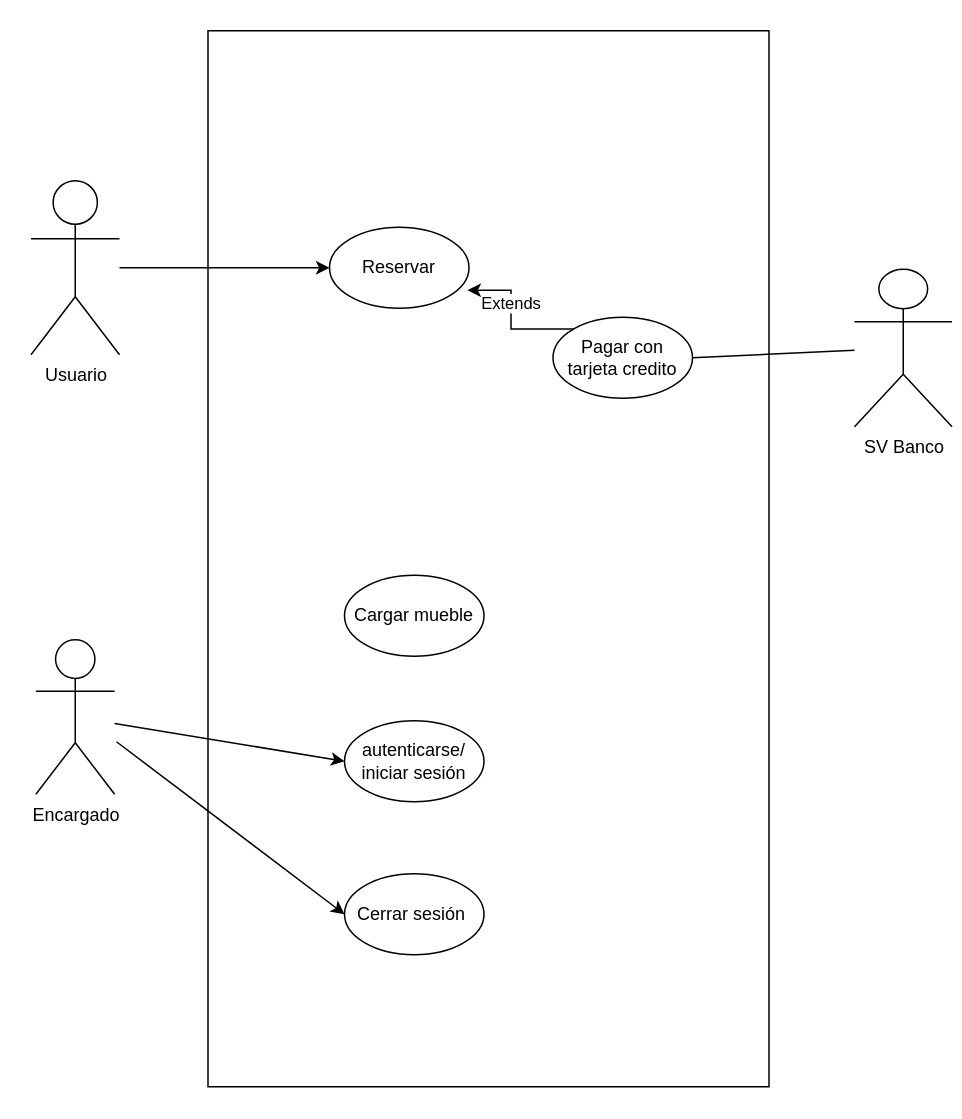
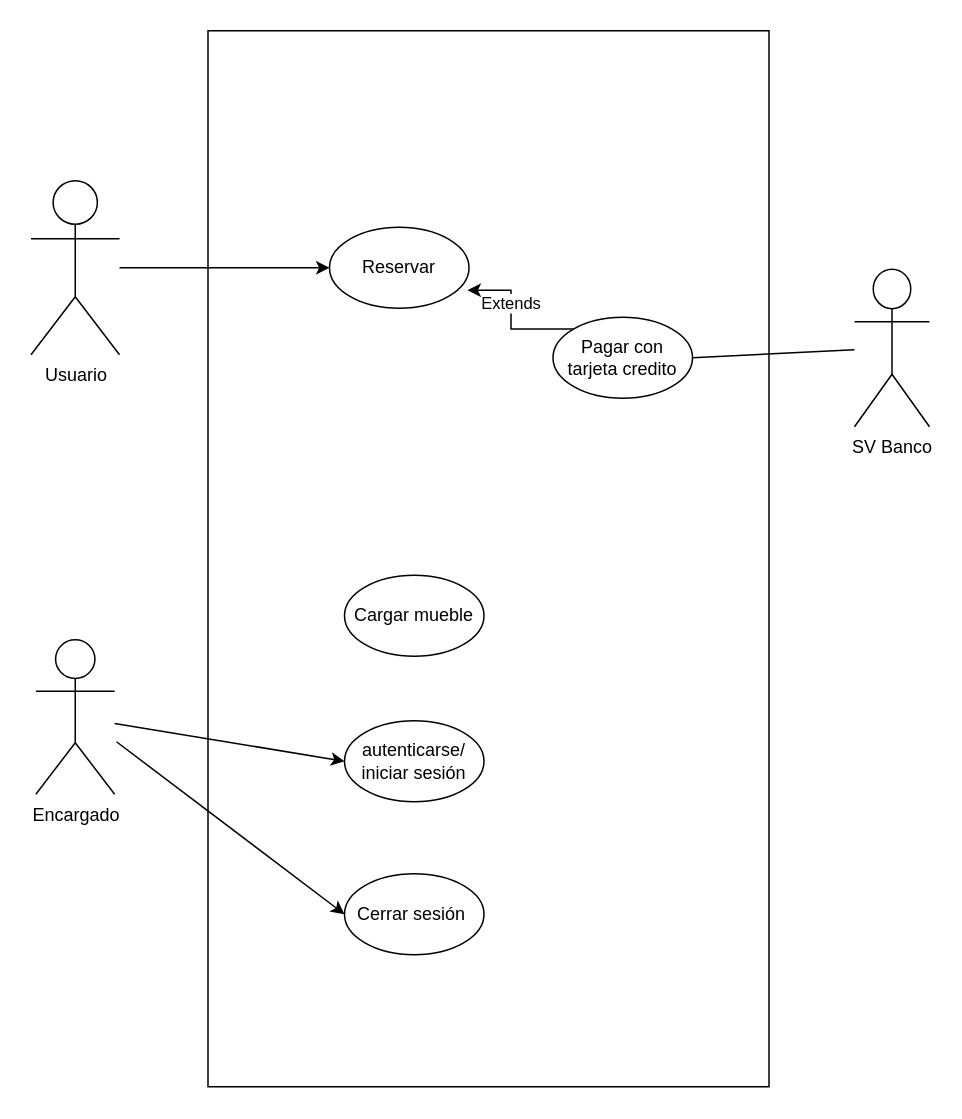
(903, 348) -> (892, 348)
